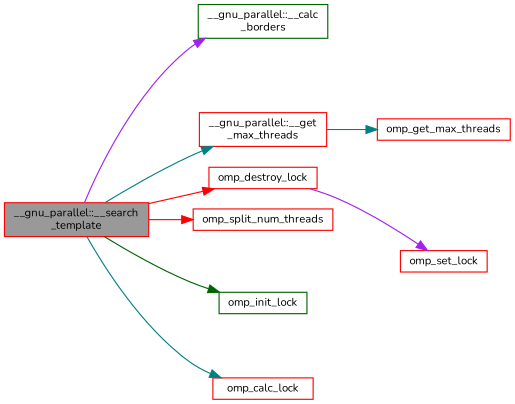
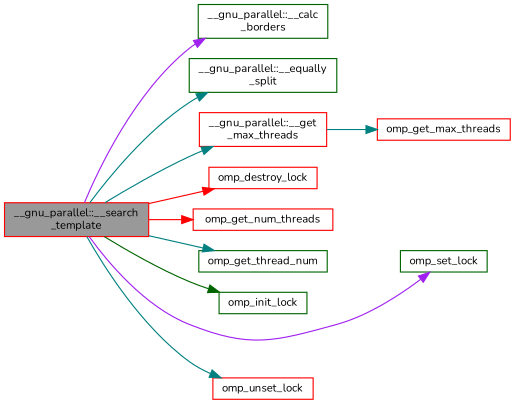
none -> (263, 75)
(366, 212) -> (243, 339)
(263, 220) -> (263, 220)
none -> (263, 261)
(444, 261) -> (444, 261)
(263, 389) -> (263, 389)
